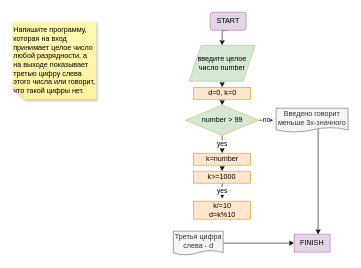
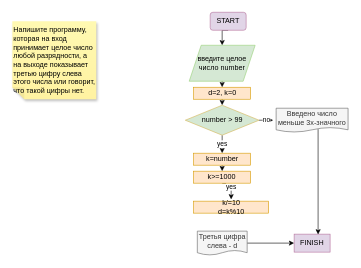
(223, 93) -> (223, 93)
(312, 118) -> (312, 118)
(222, 210) -> (231, 207)
(198, 243) -> (222, 243)
